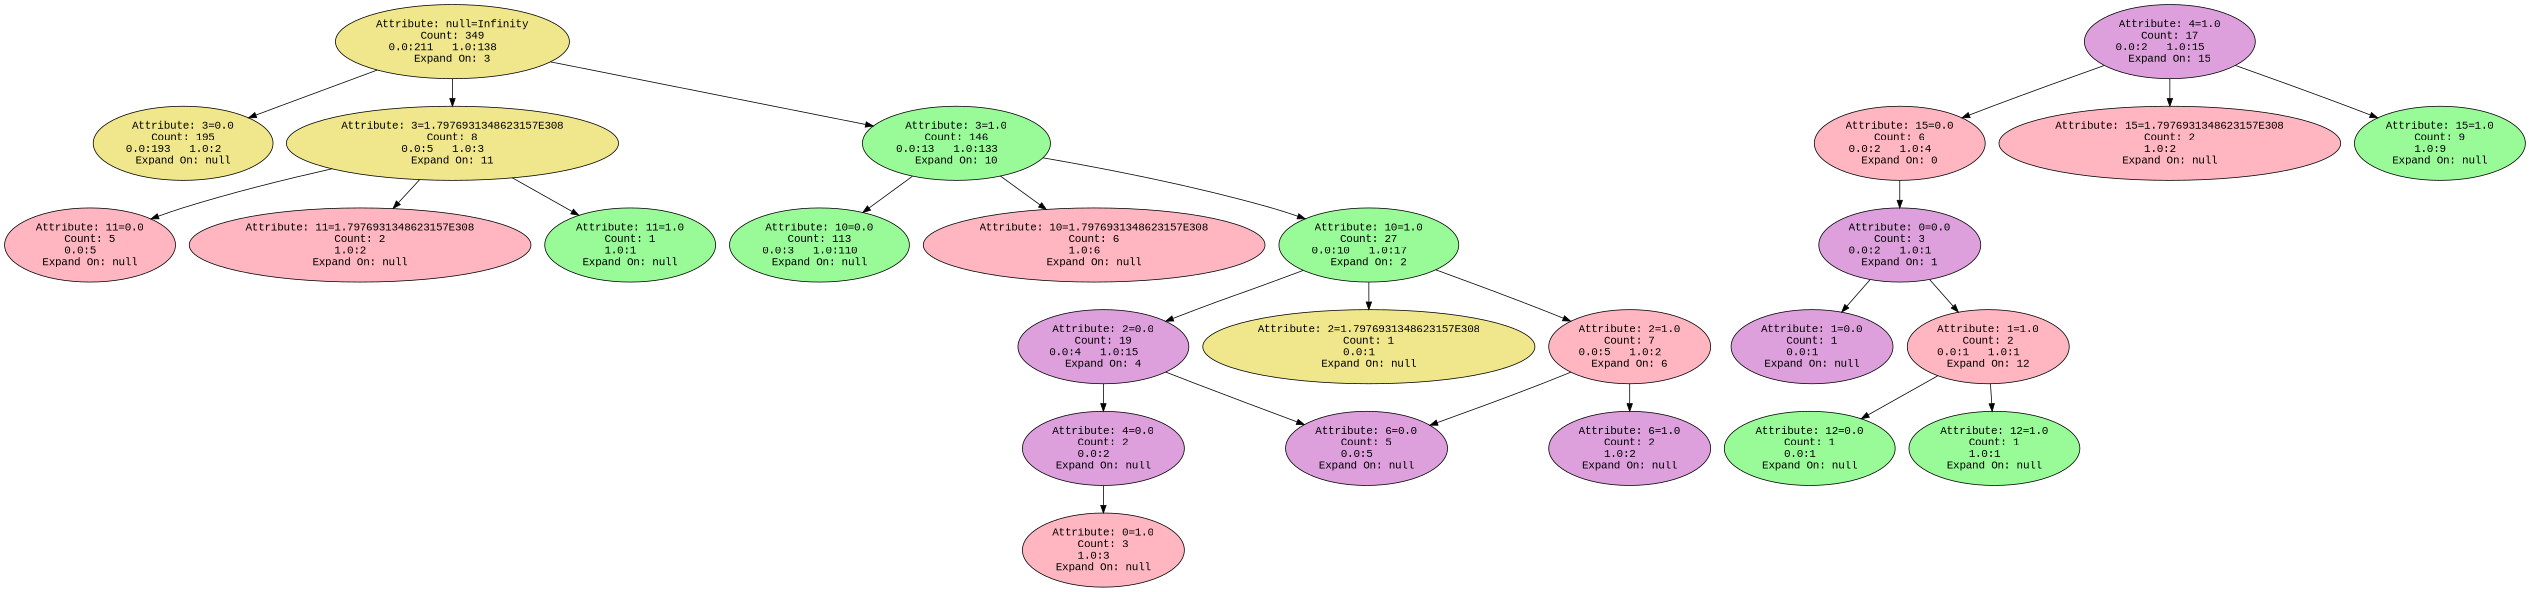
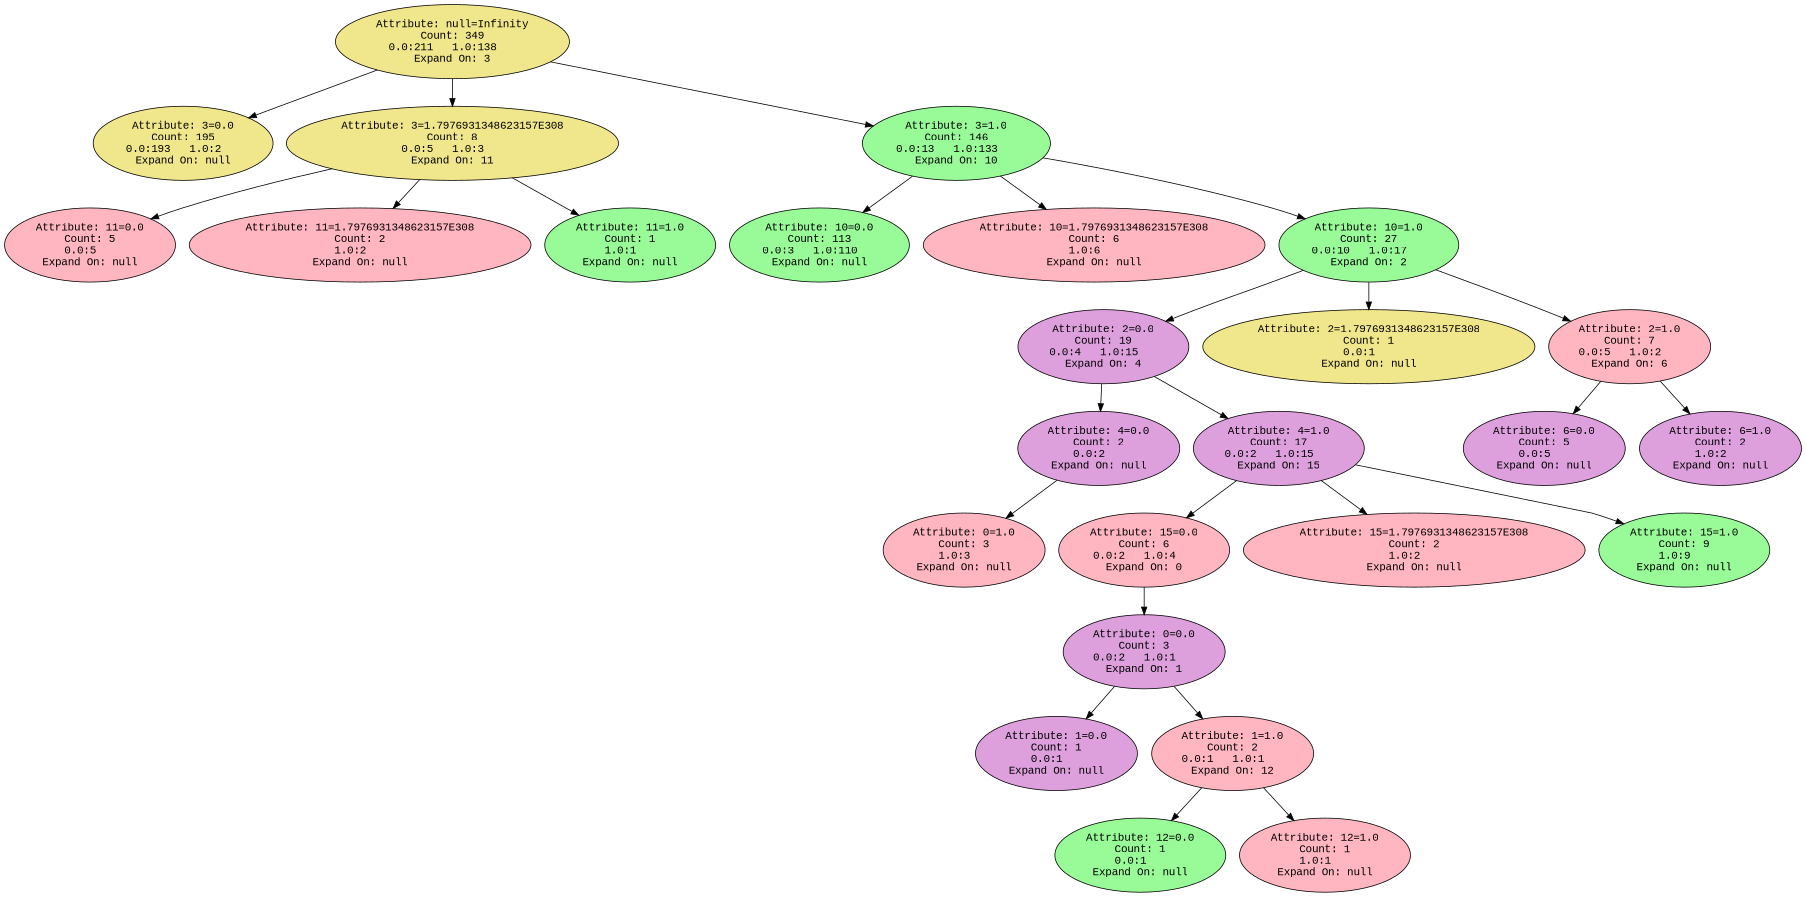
(1231, 397) -> (1188, 396)
(1994, 448) -> (1325, 855)
